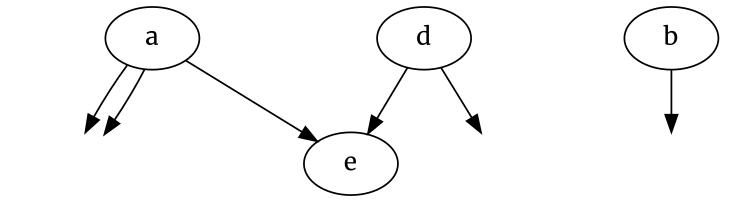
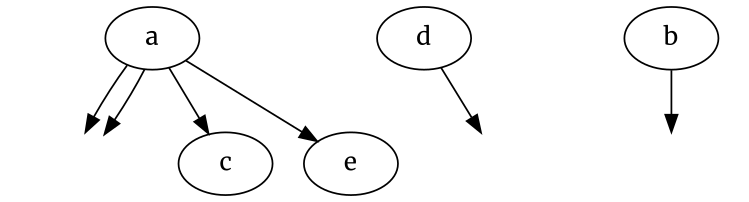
(392, 93) -> none
none -> (226, 164)
